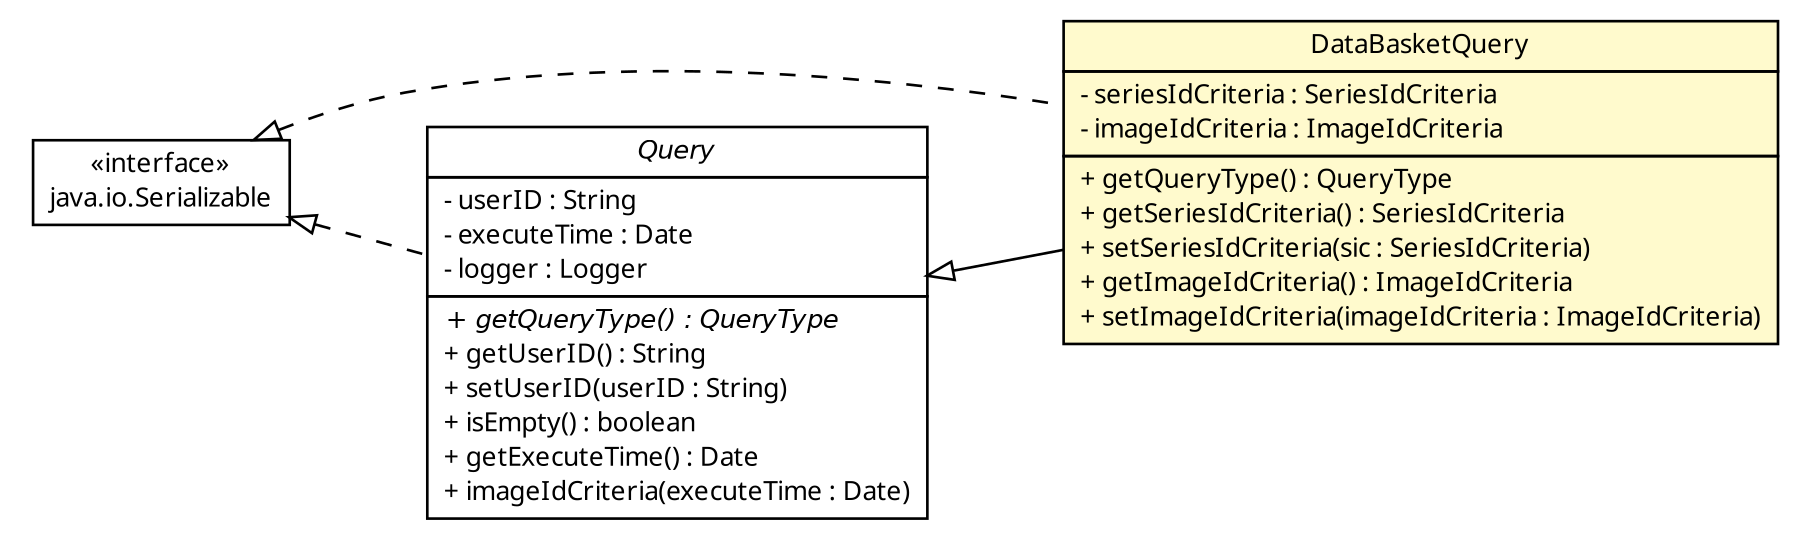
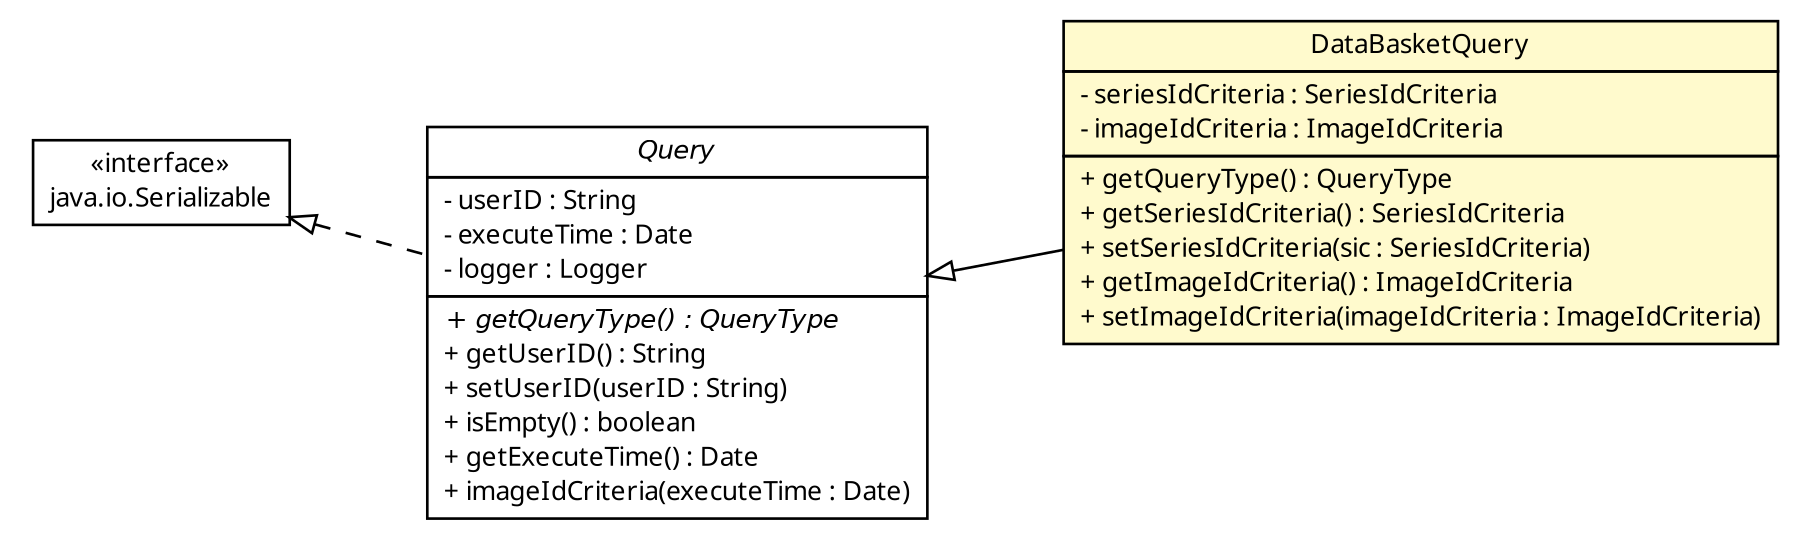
(668, 71) -> none
